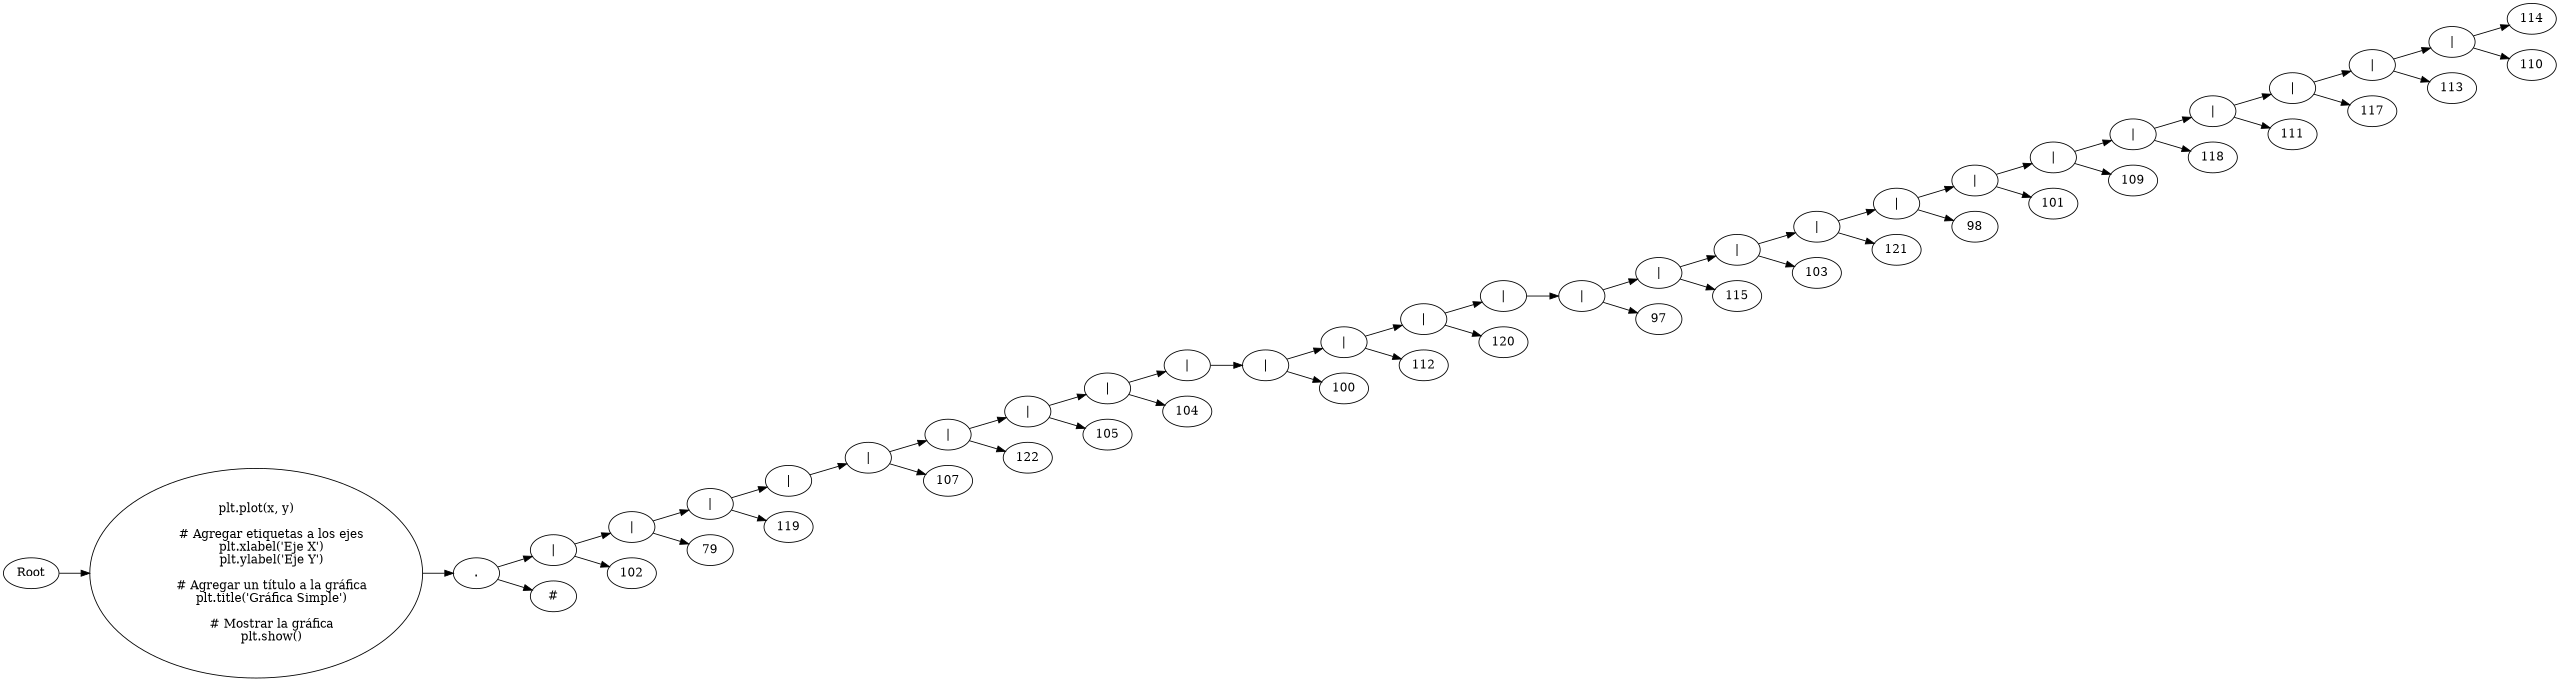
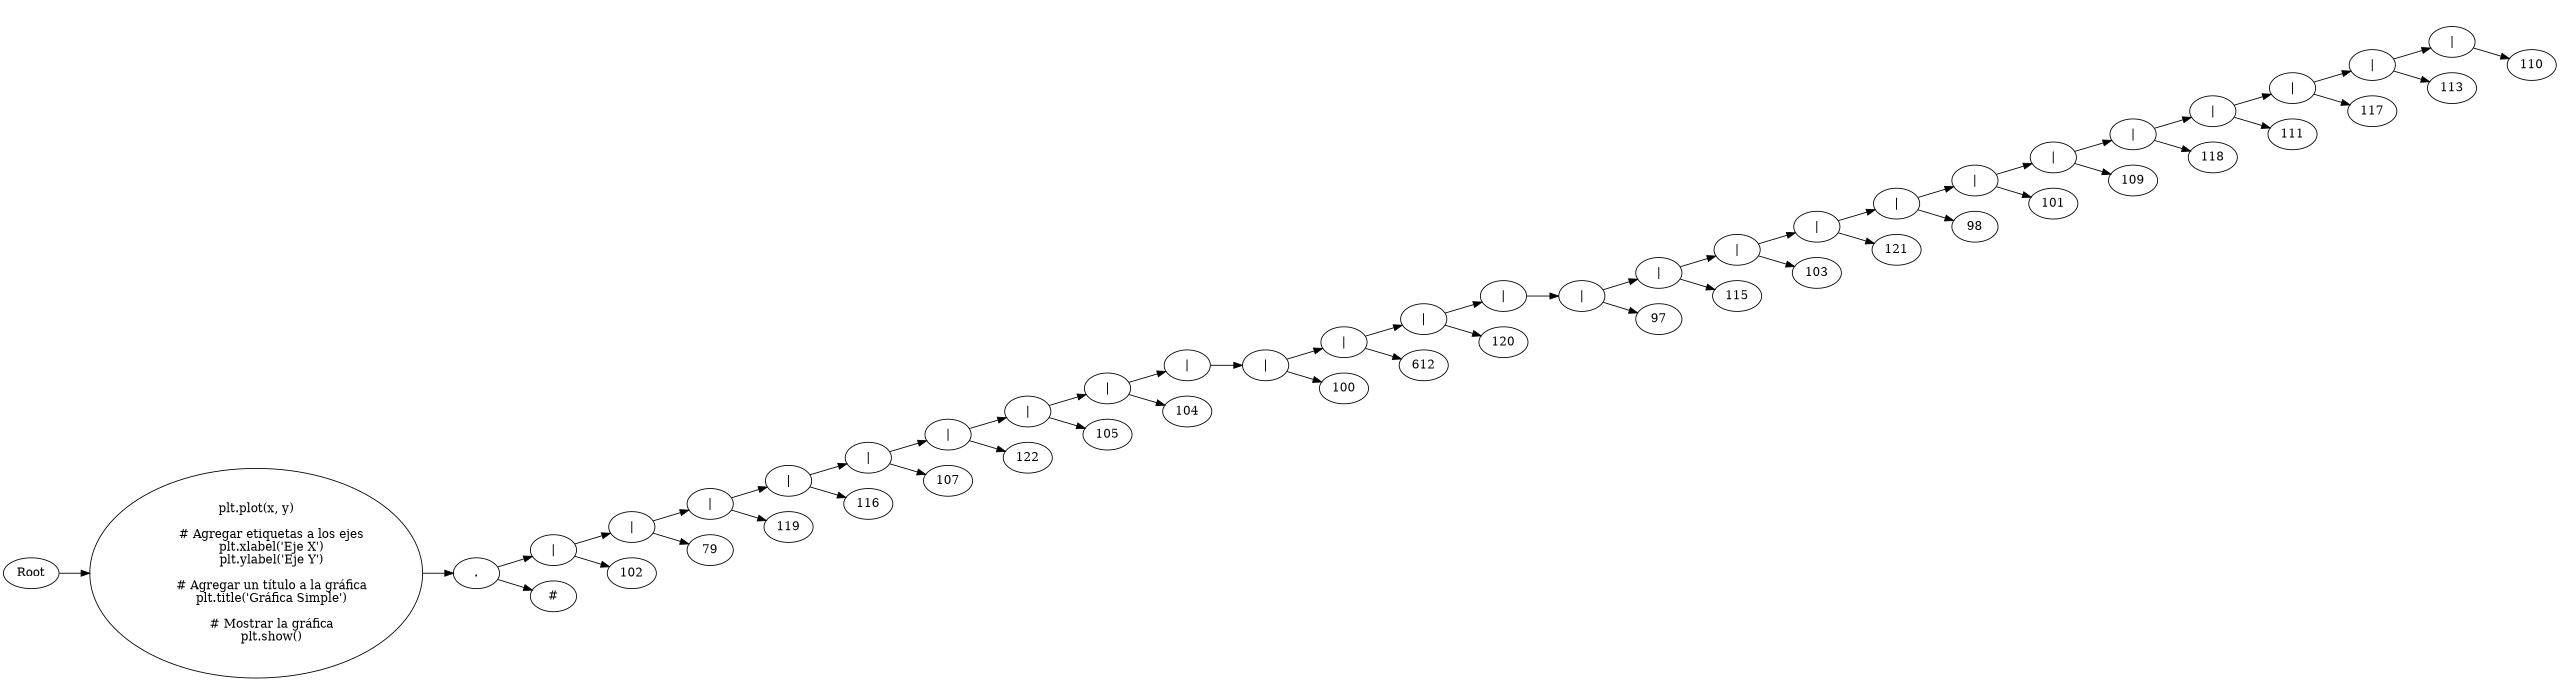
(2532, 19) -> none
(1424, 365) -> (1424, 365)
none -> (868, 504)
